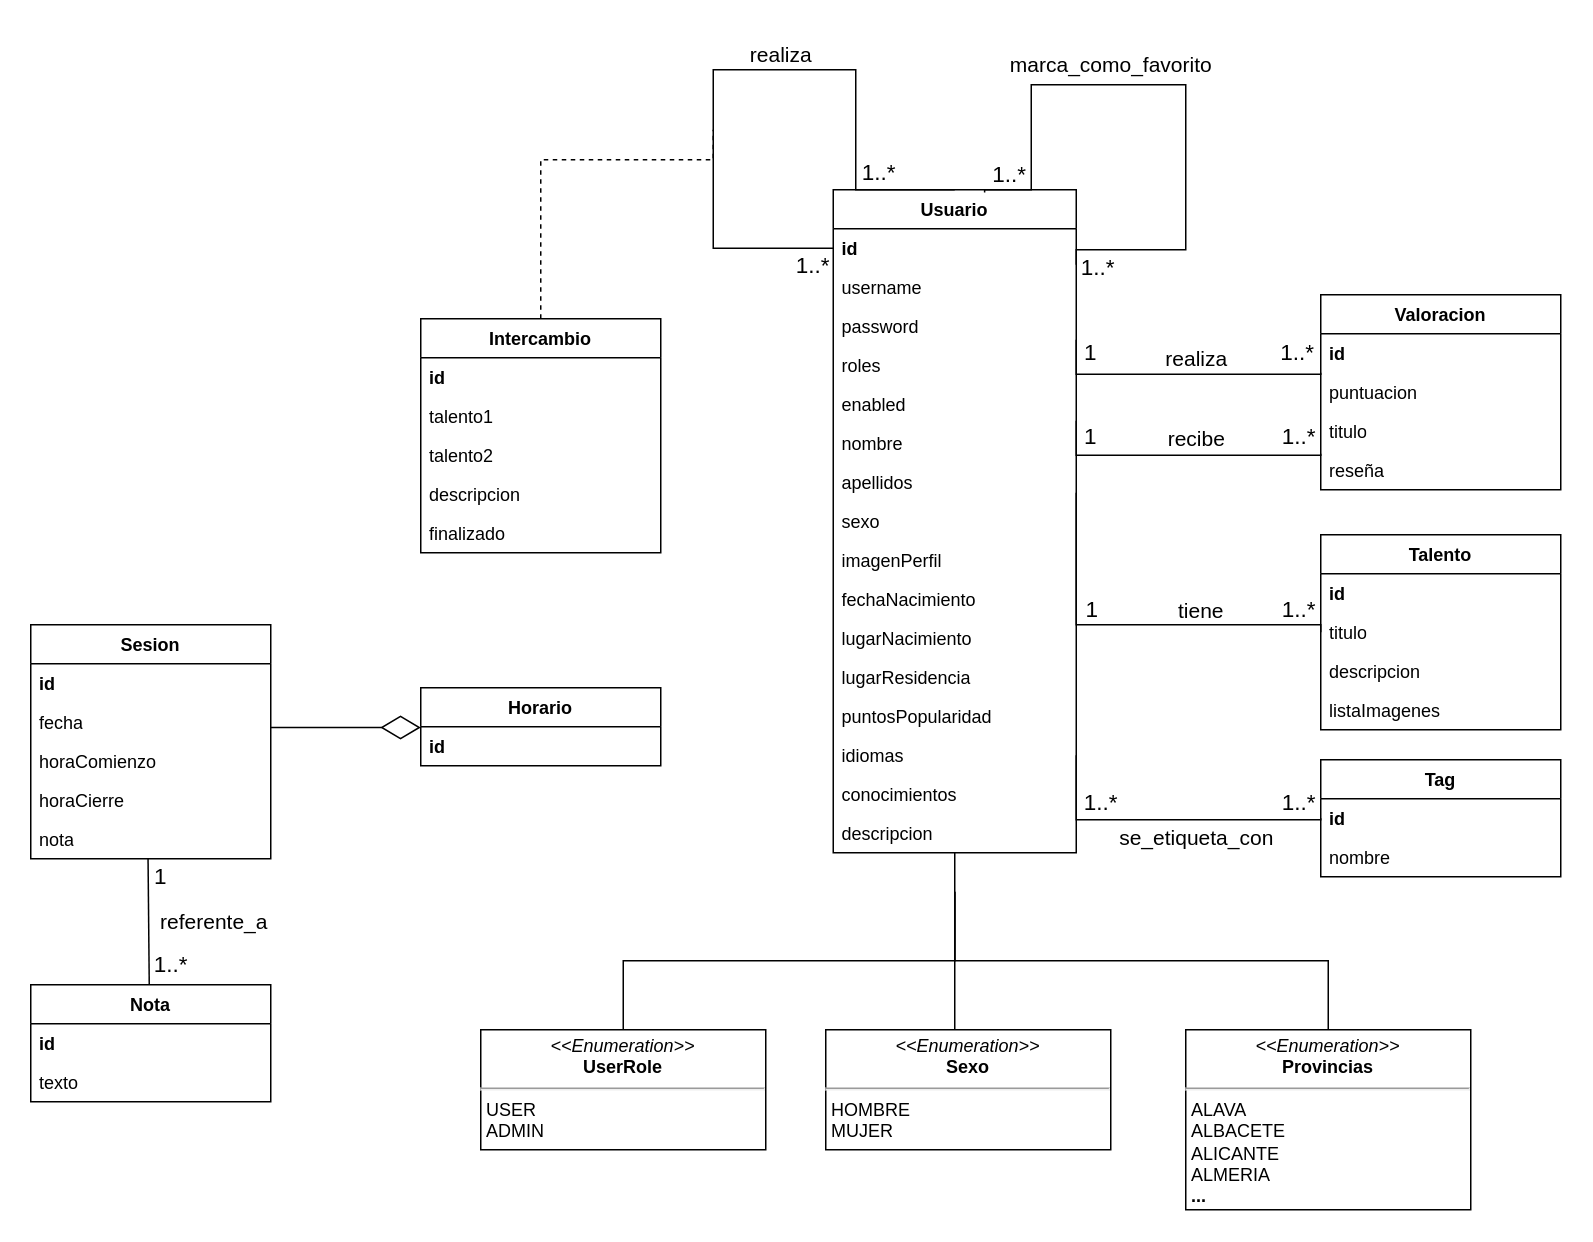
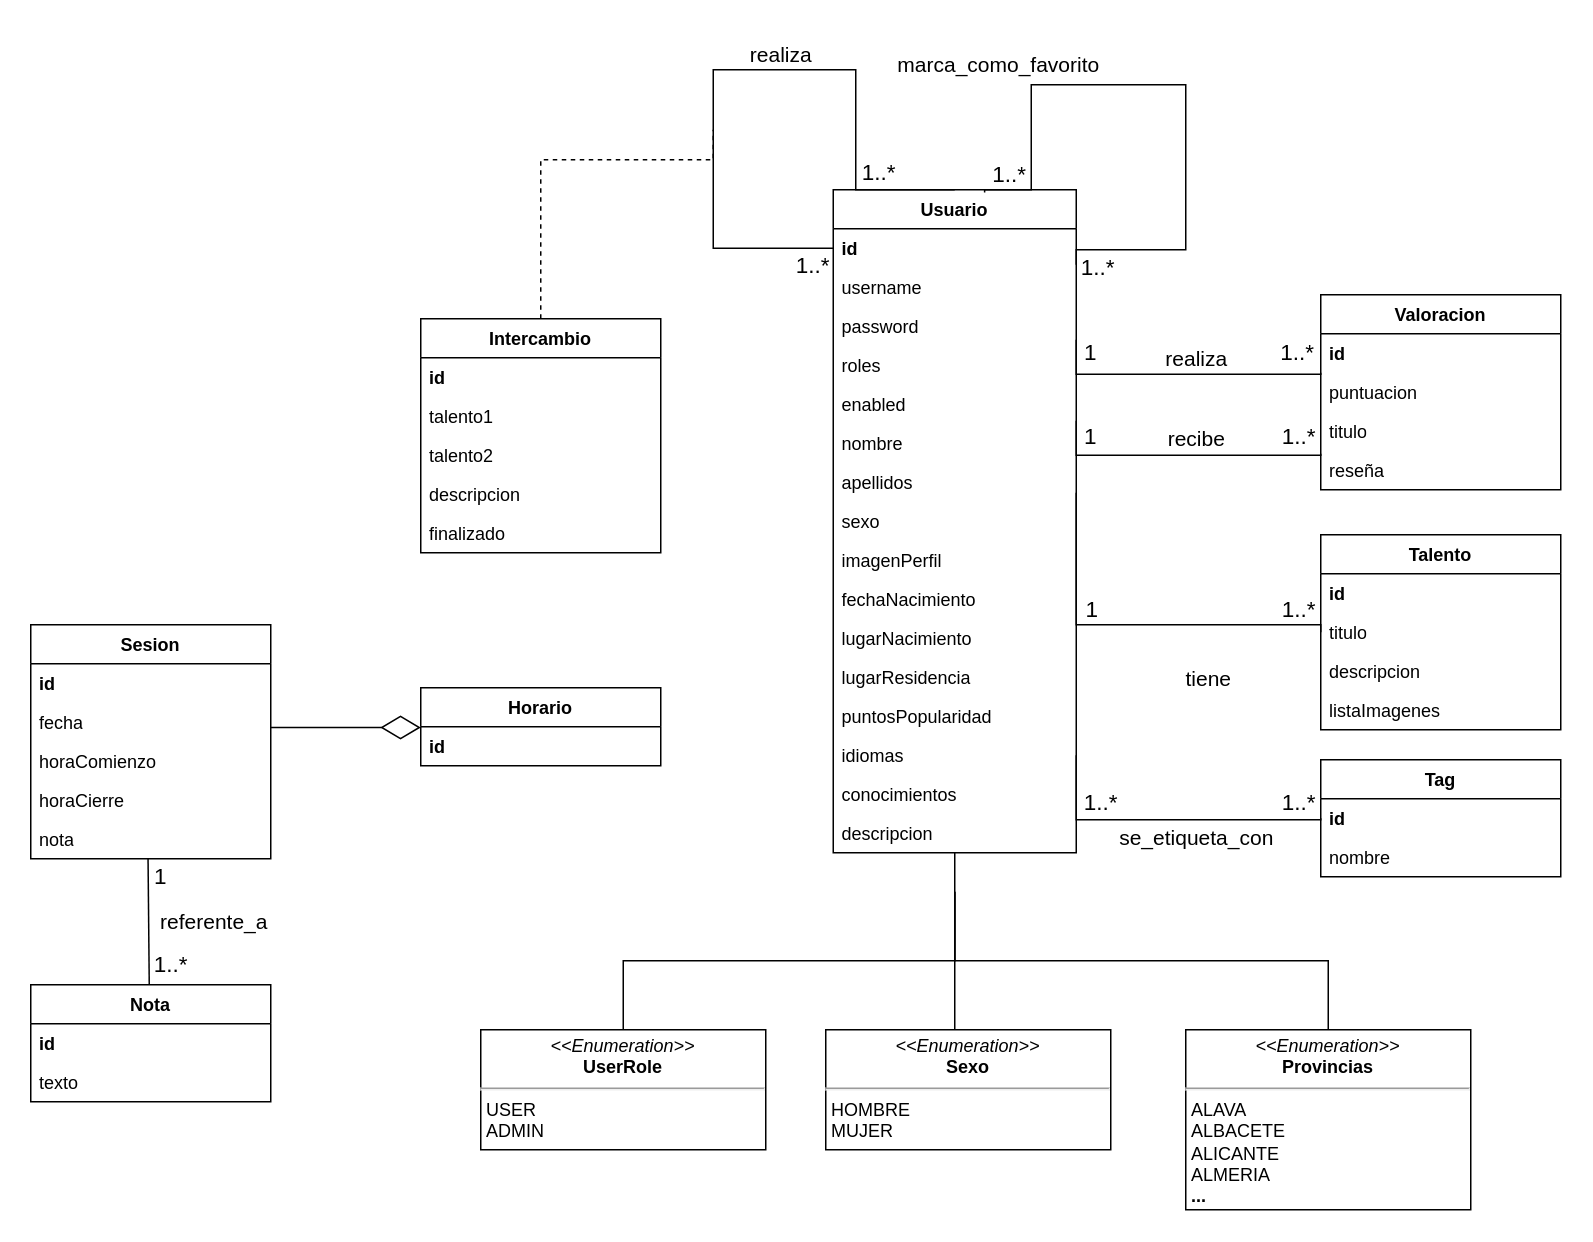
(1111, 65) -> (998, 65)
(1201, 611) -> (1208, 679)
